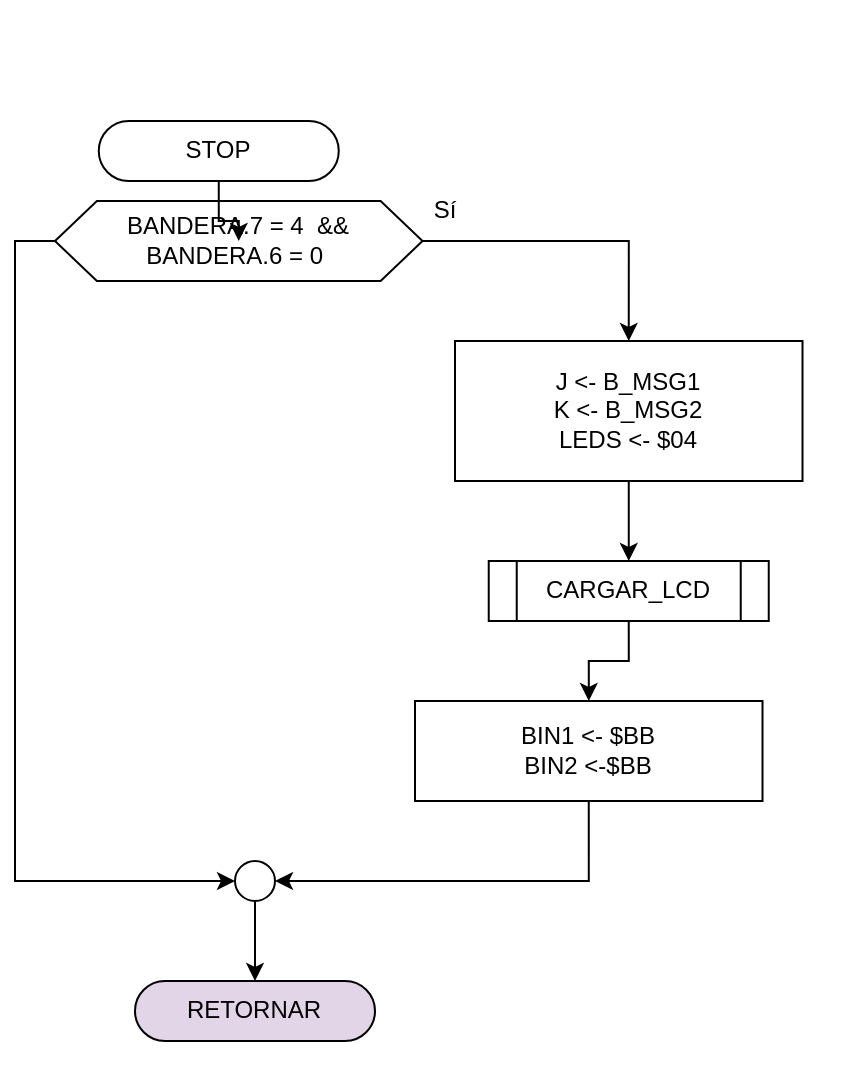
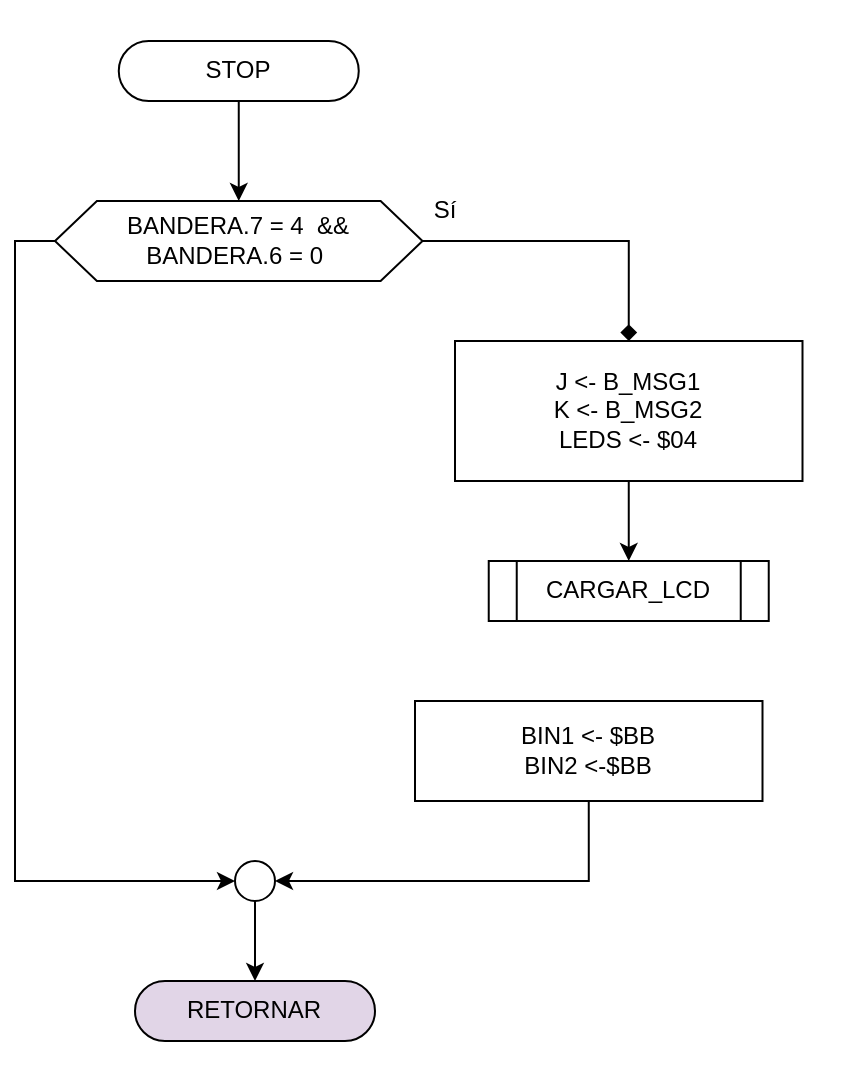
(219, 151) -> (239, 71)
(629, 326) -> (629, 325)
(616, 661) -> none
